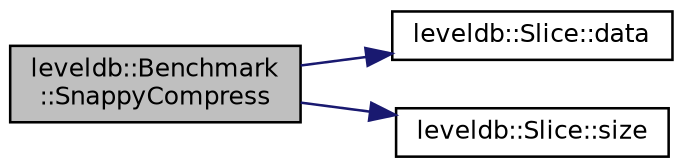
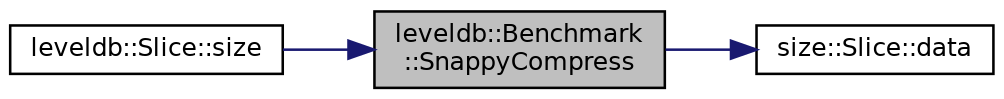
(532, 36) -> (875, 50)
(335, 107) -> (316, 50)
